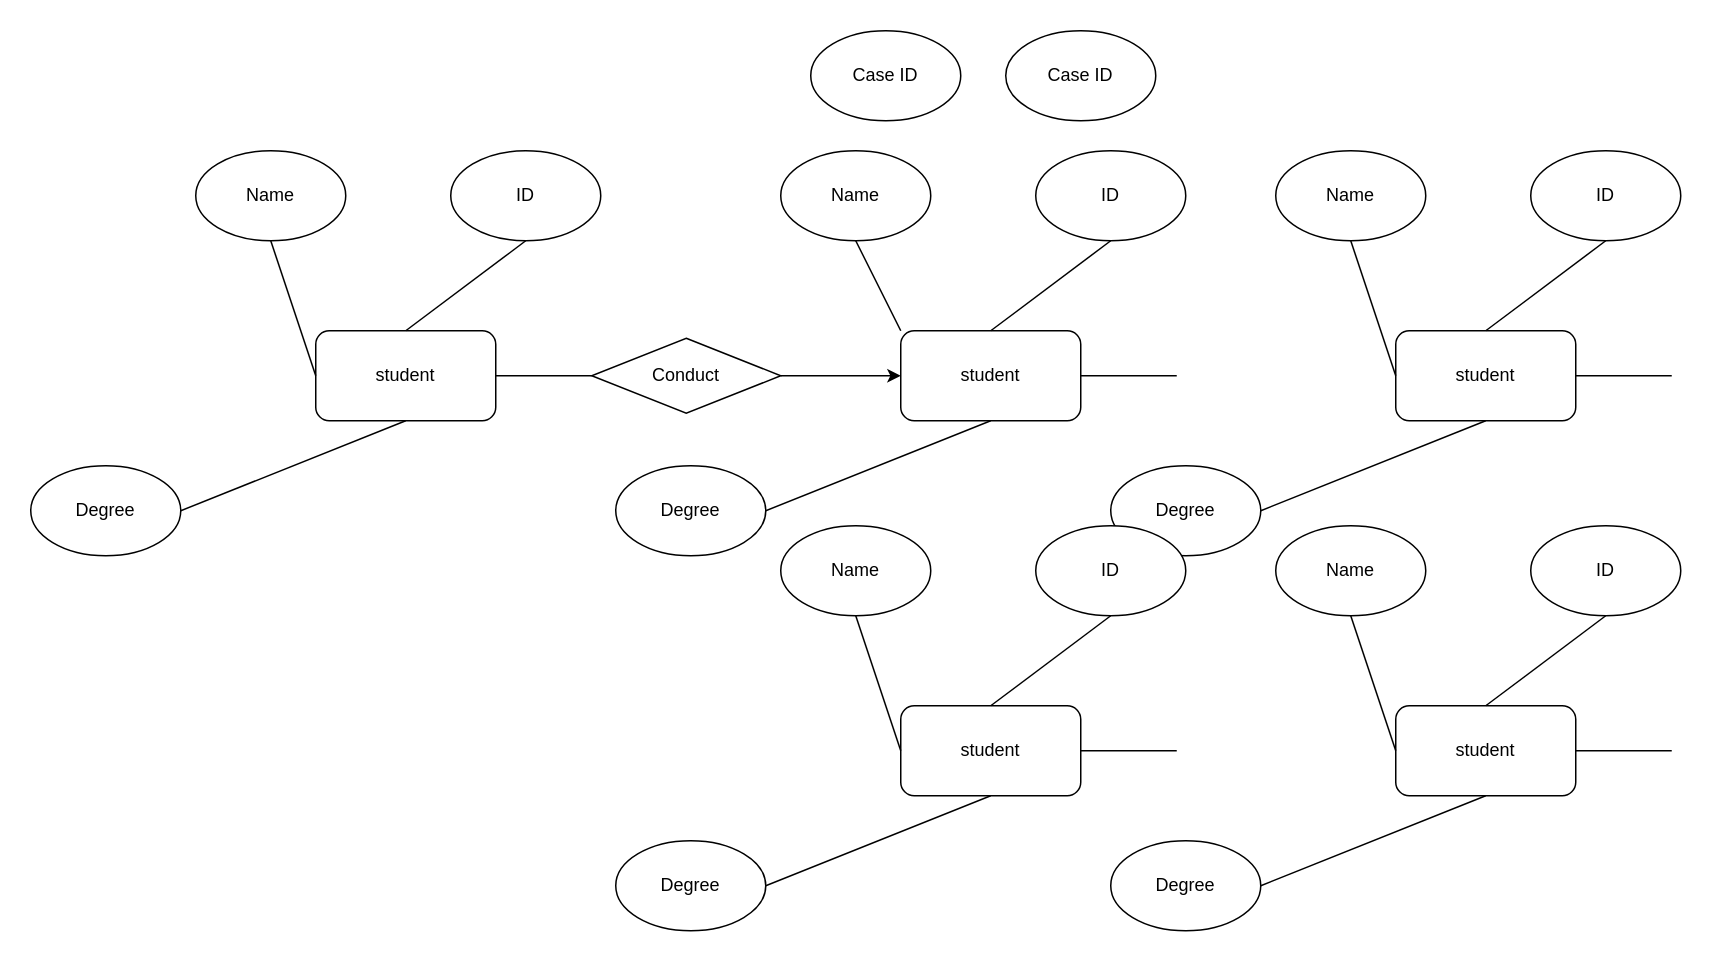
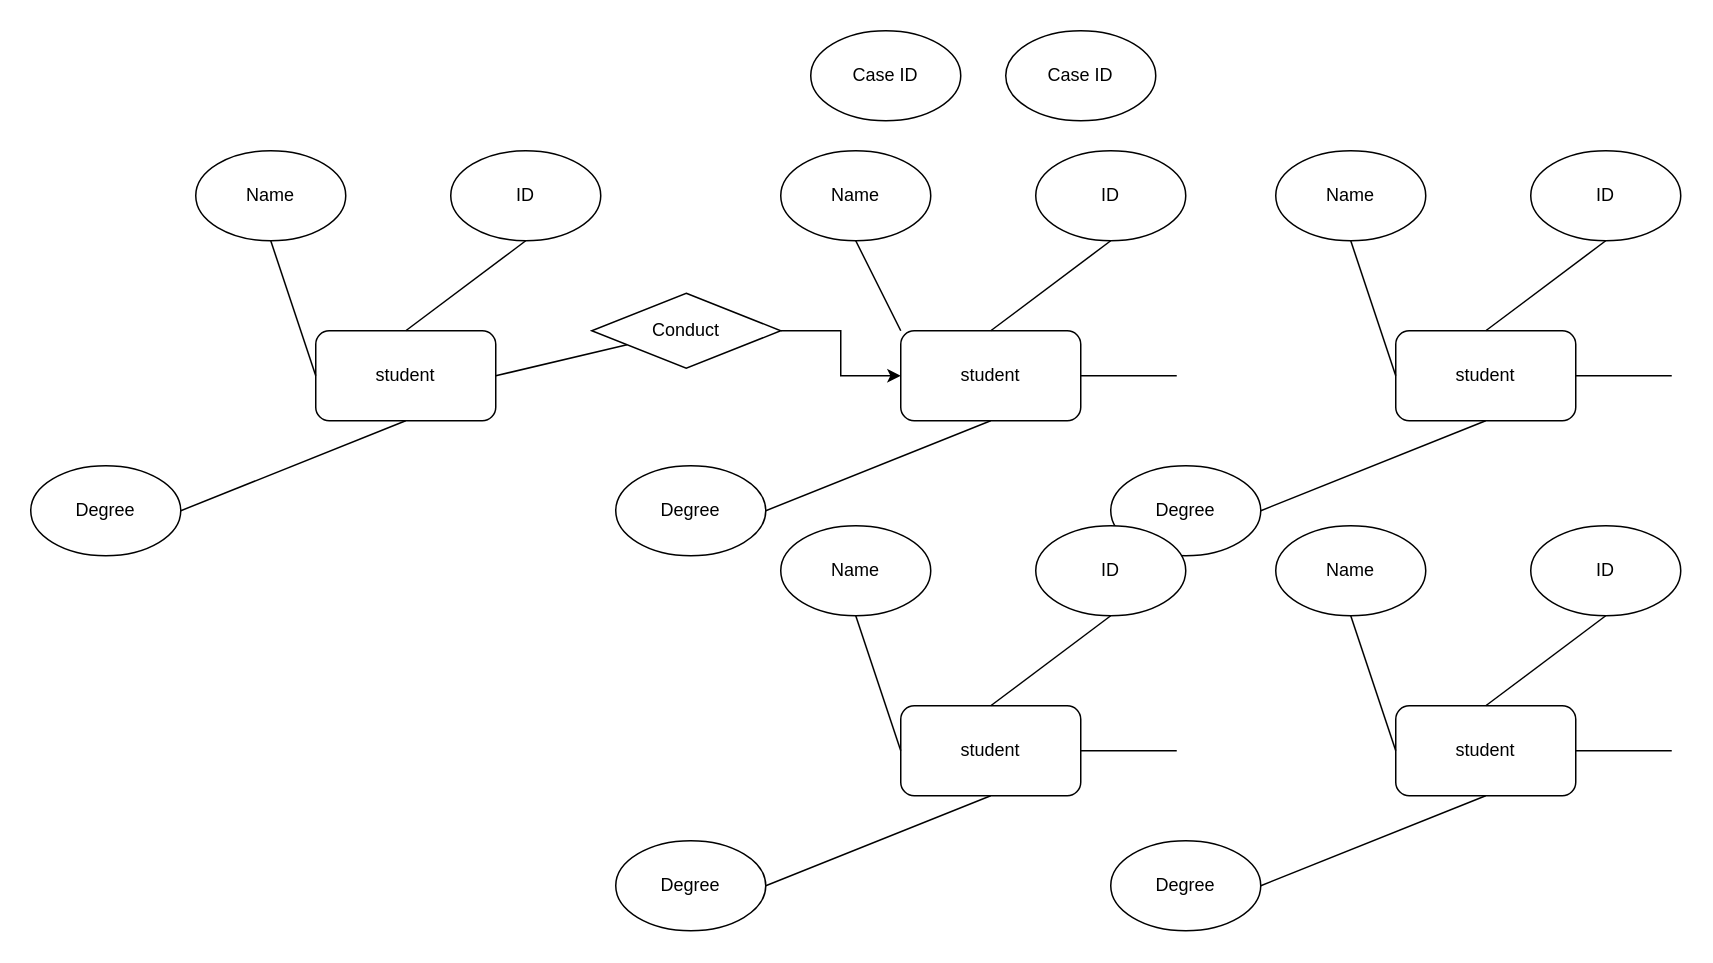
(686, 376) -> (686, 331)
